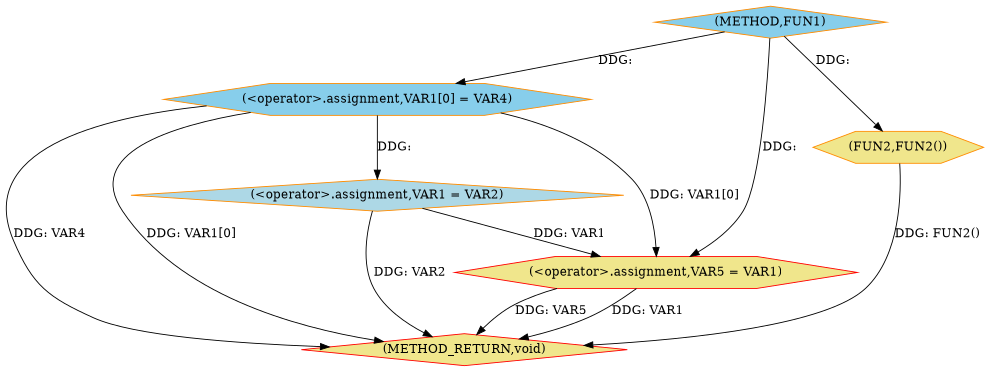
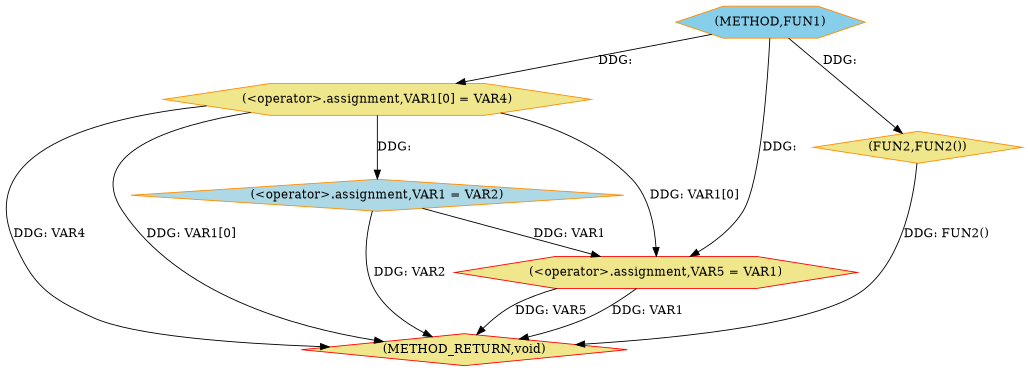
(771, 22) -> (771, 22)
(377, 99) -> (377, 99)
(898, 147) -> (918, 147)
